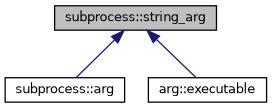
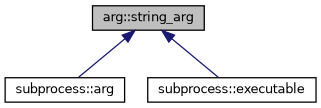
(136, 18) -> (148, 18)
(207, 90) -> (232, 90)
